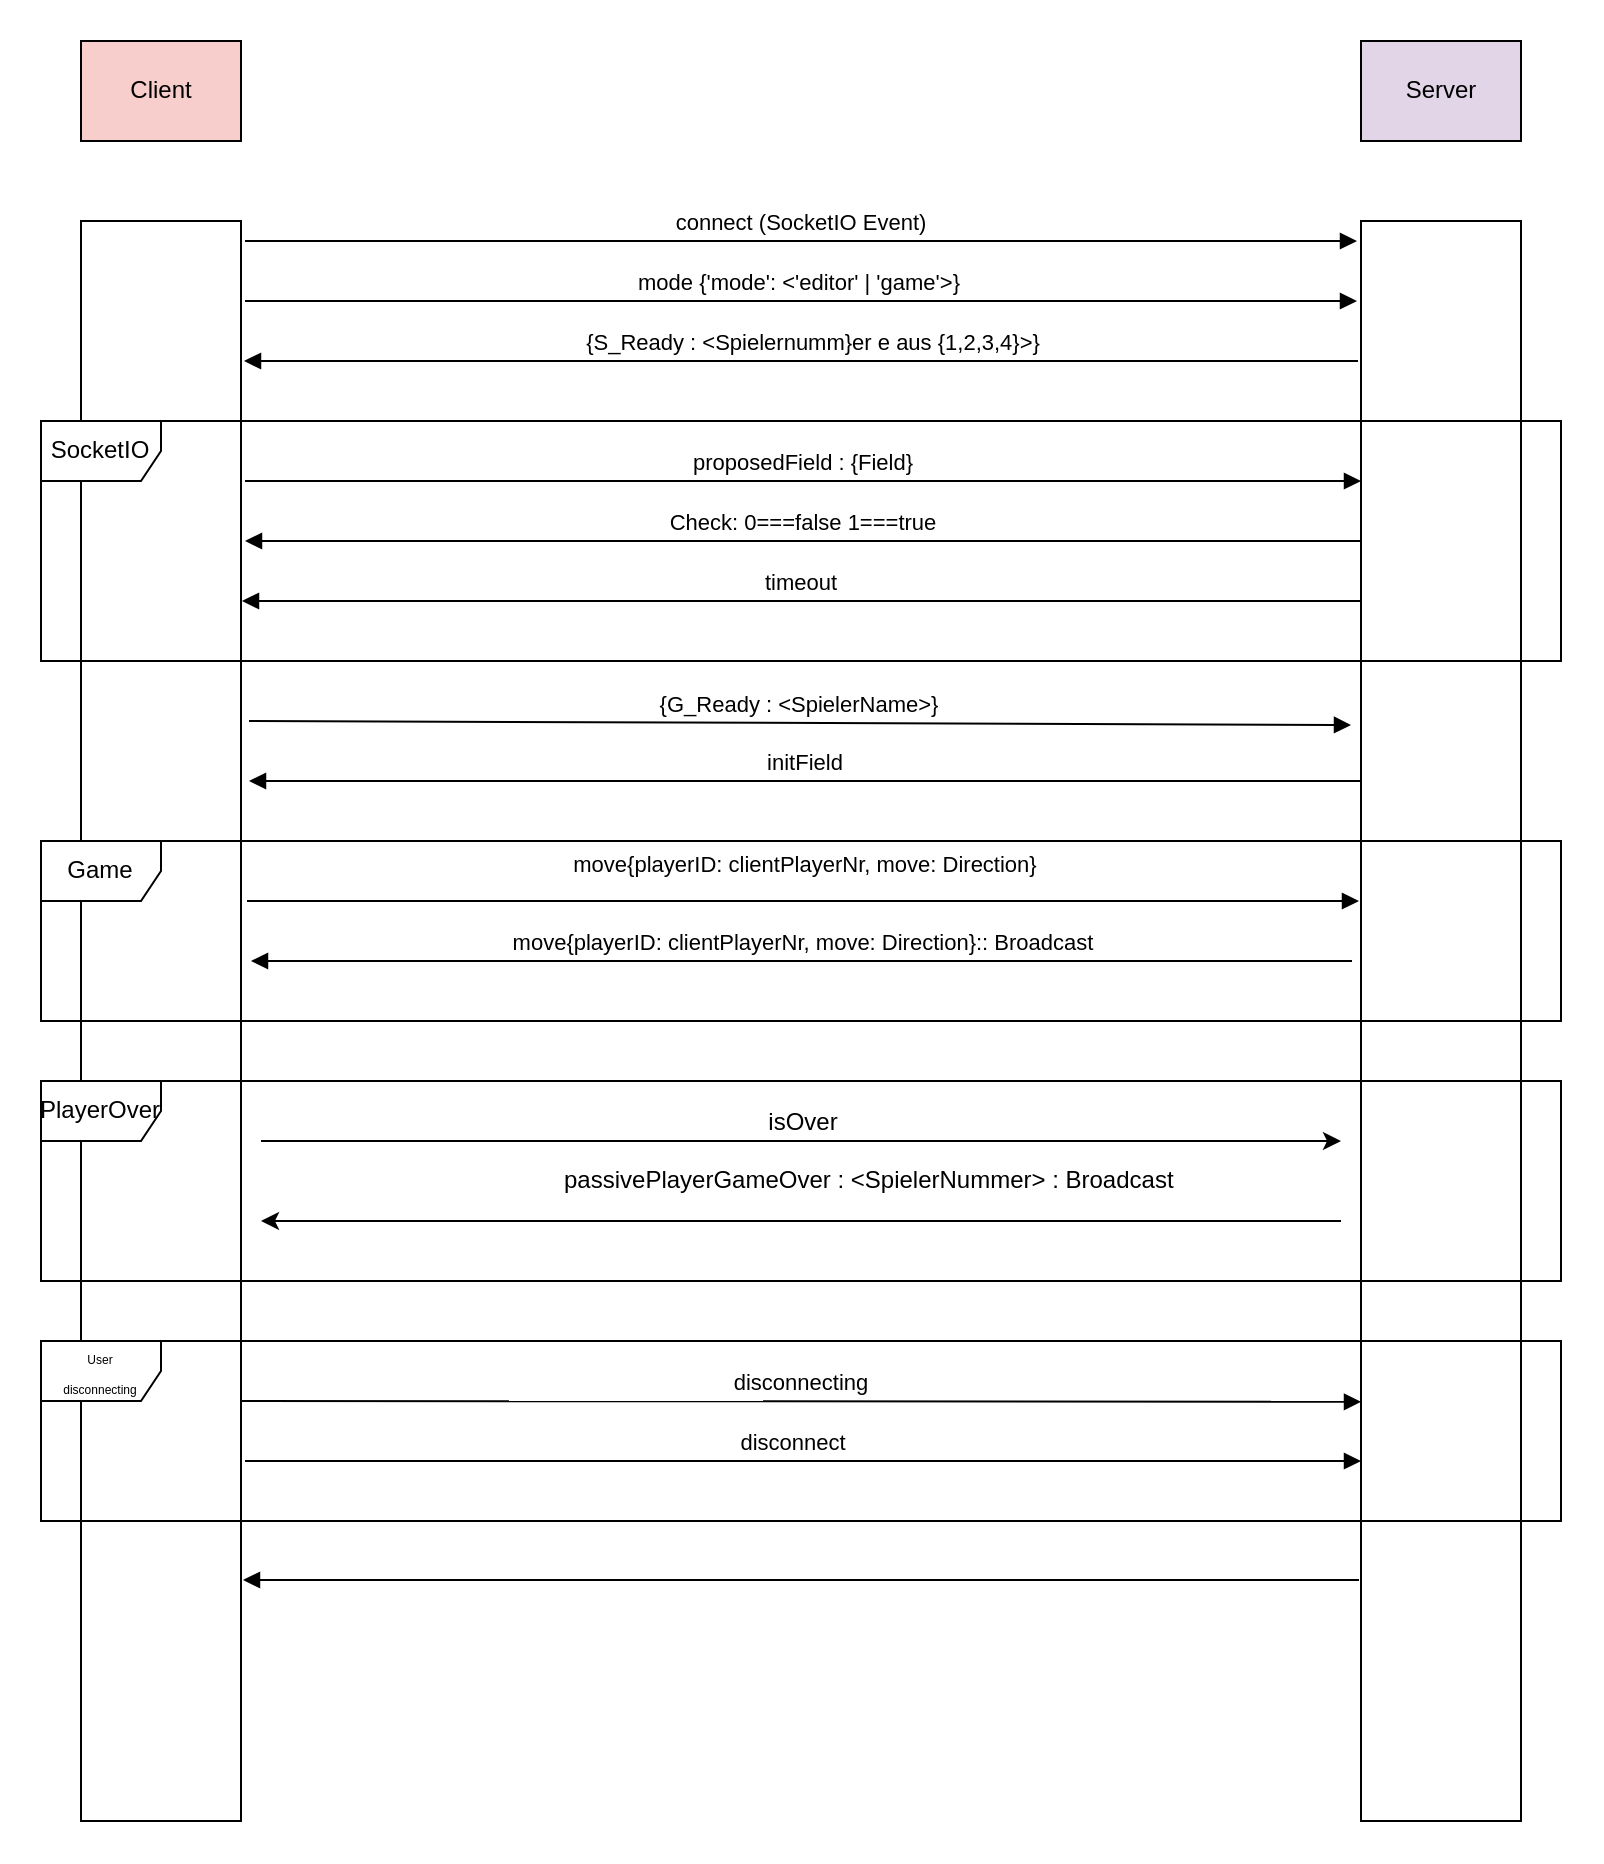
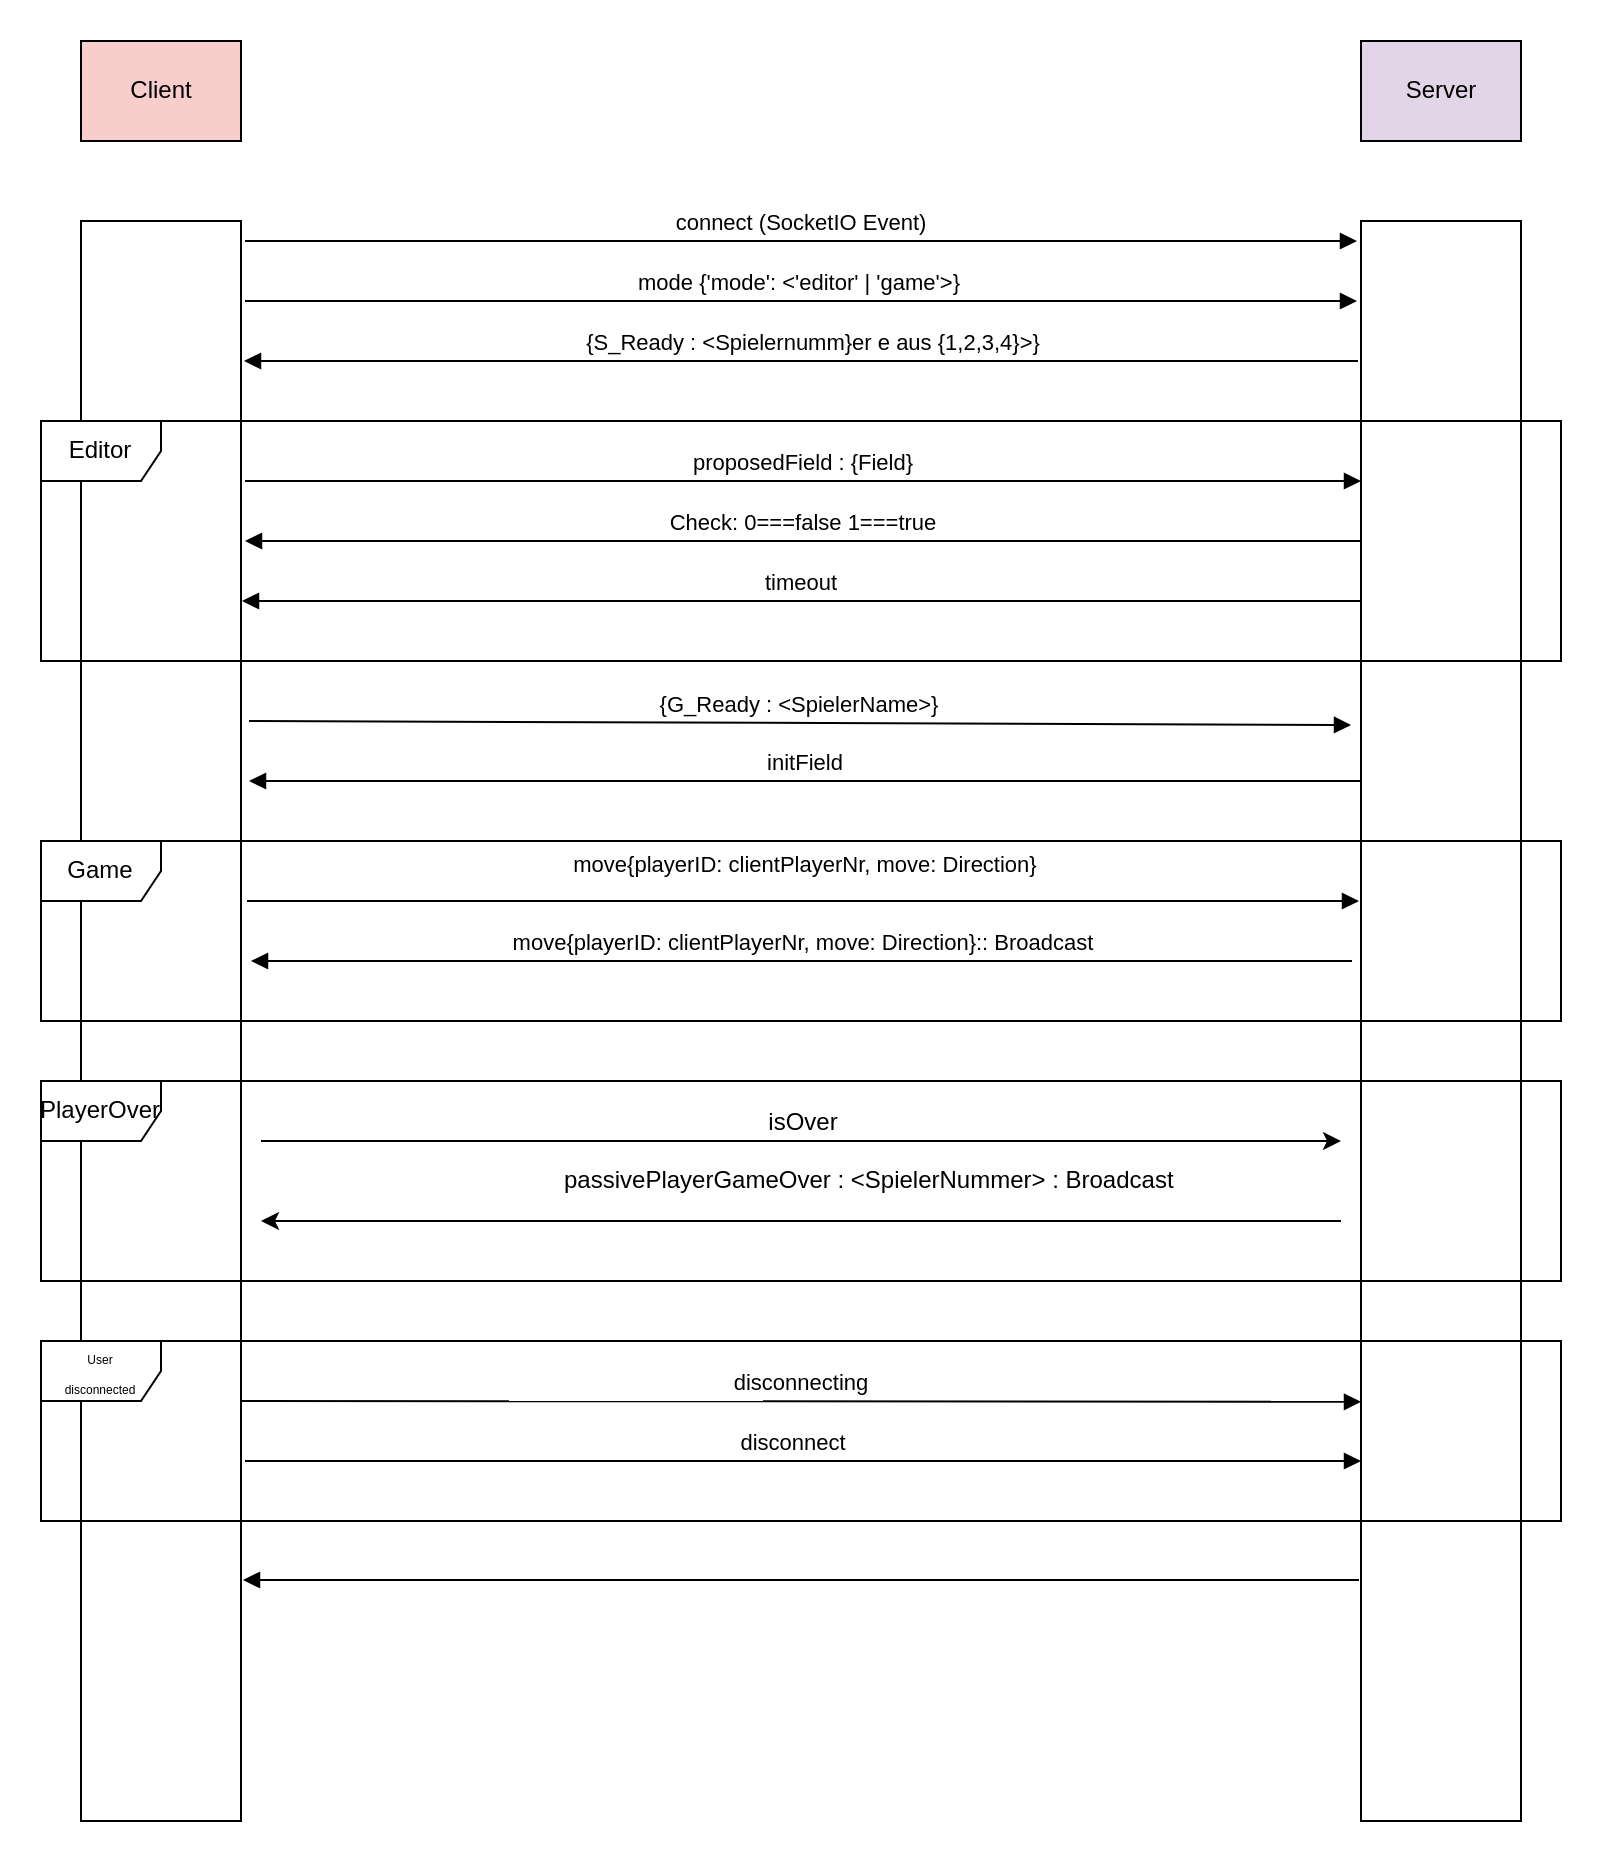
(101, 451) -> (101, 451)
(101, 1371) -> (101, 1371)
